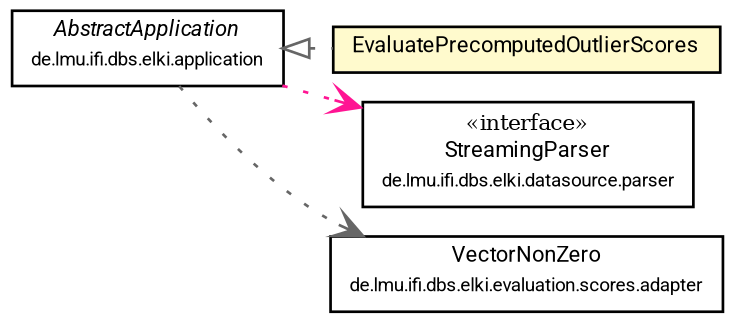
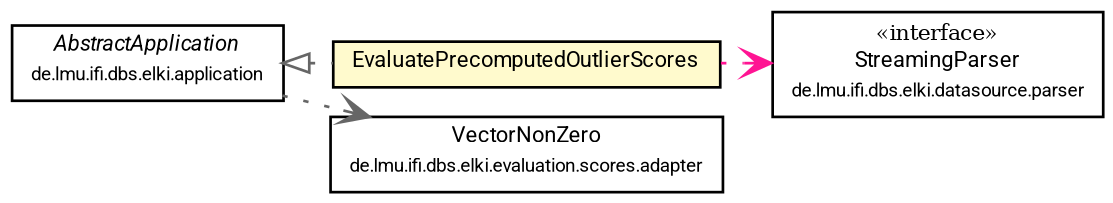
(308, 93) -> (732, 63)
